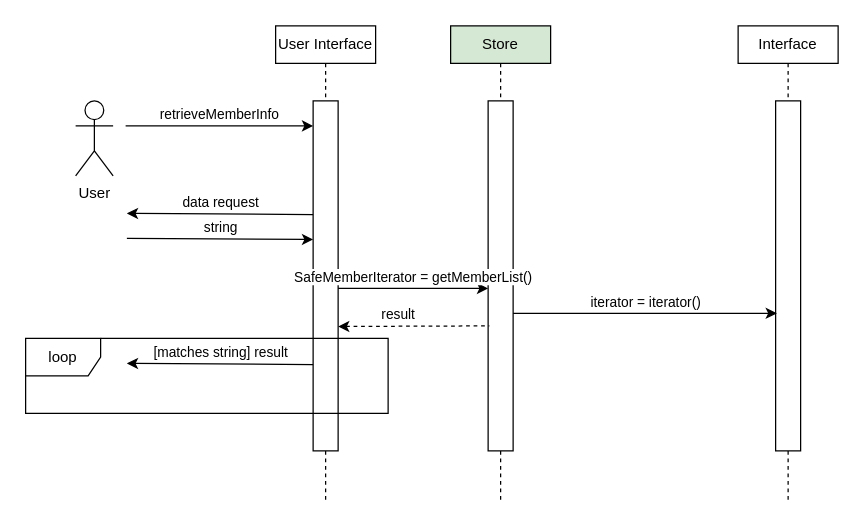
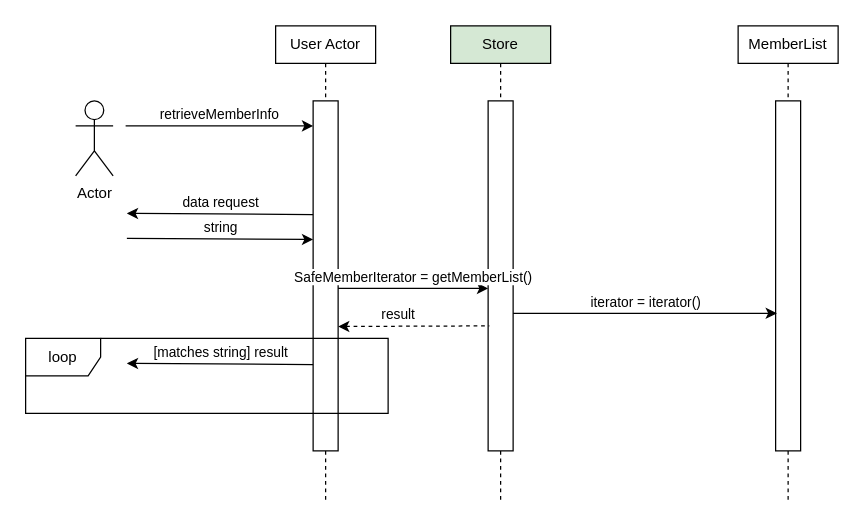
(326, 44) -> (326, 44)
(788, 44) -> (788, 44)
(95, 193) -> (95, 193)
